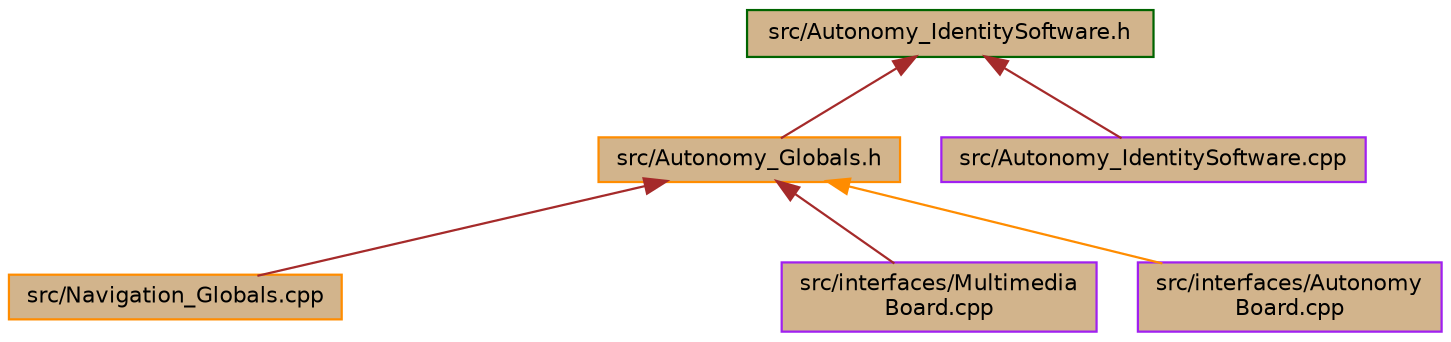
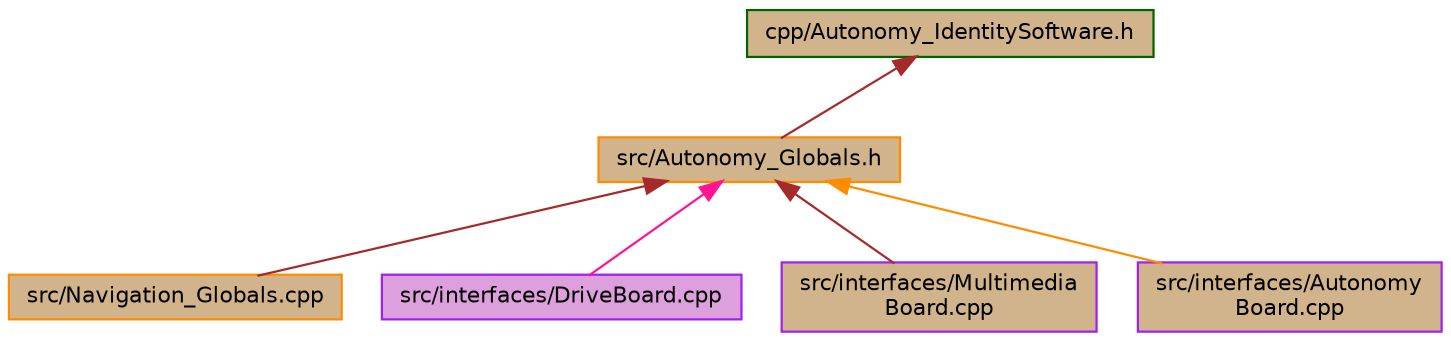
(950, 34) -> (950, 34)
(1154, 160) -> none
none -> (562, 297)
